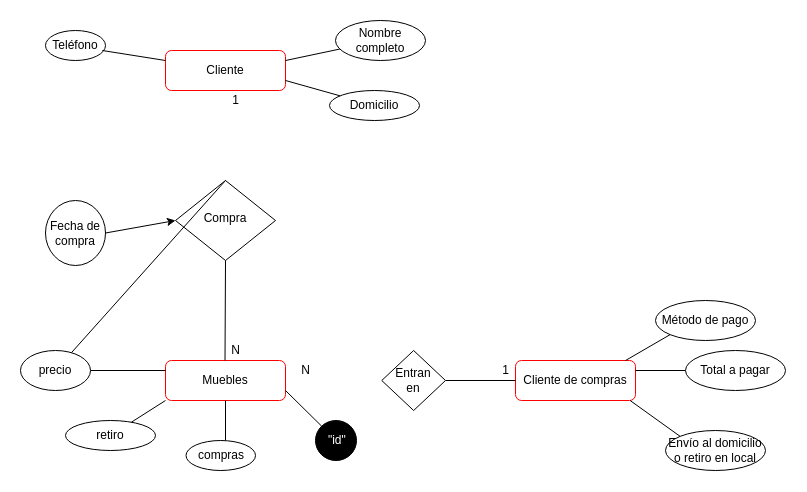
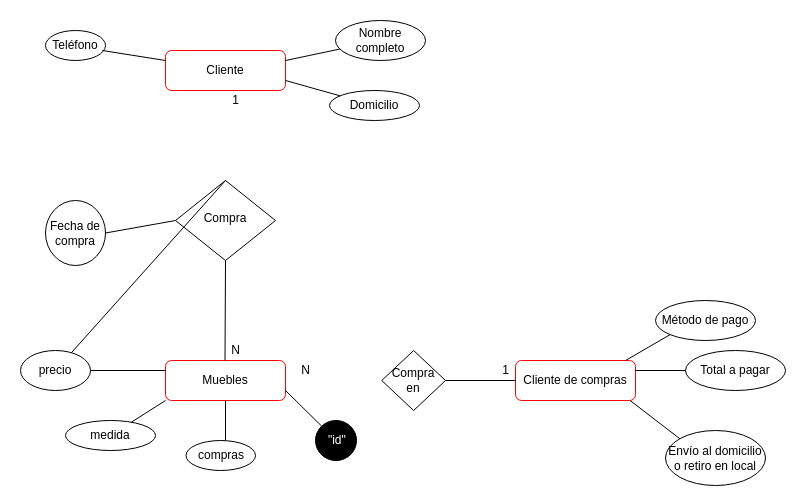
(167, 222) -> (170, 222)
(414, 381) -> (414, 381)
(111, 436) -> (111, 436)
(716, 451) -> (716, 458)
